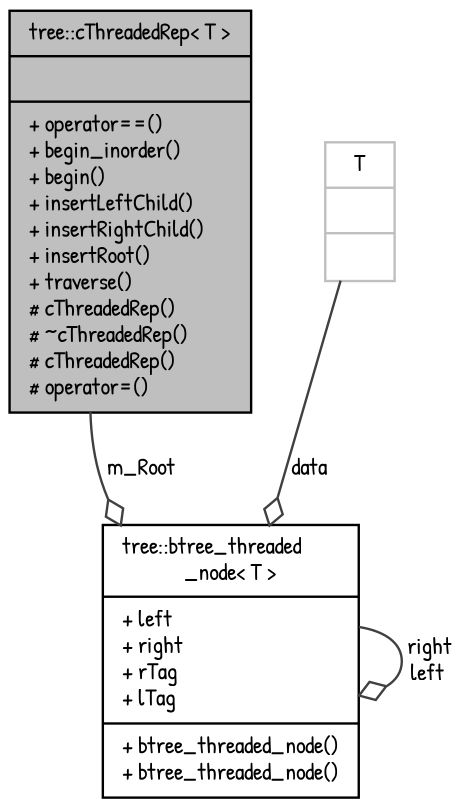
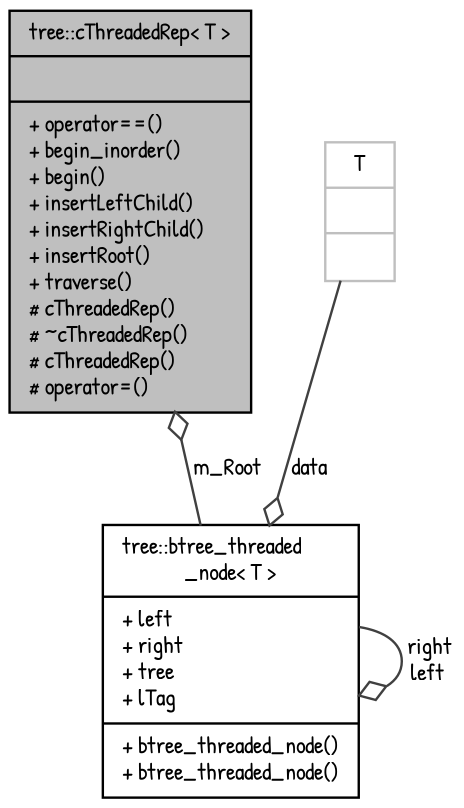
(95, 456) -> (191, 483)
(151, 672) -> (148, 672)
